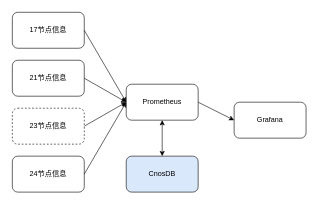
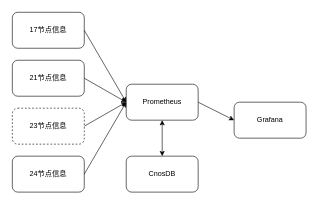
(162, 174) -> (162, 174)
